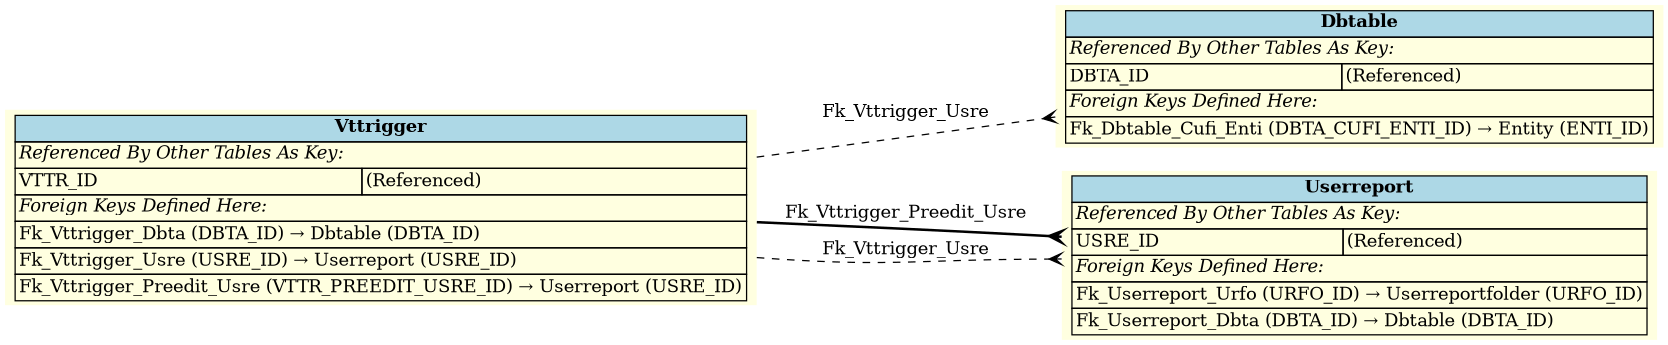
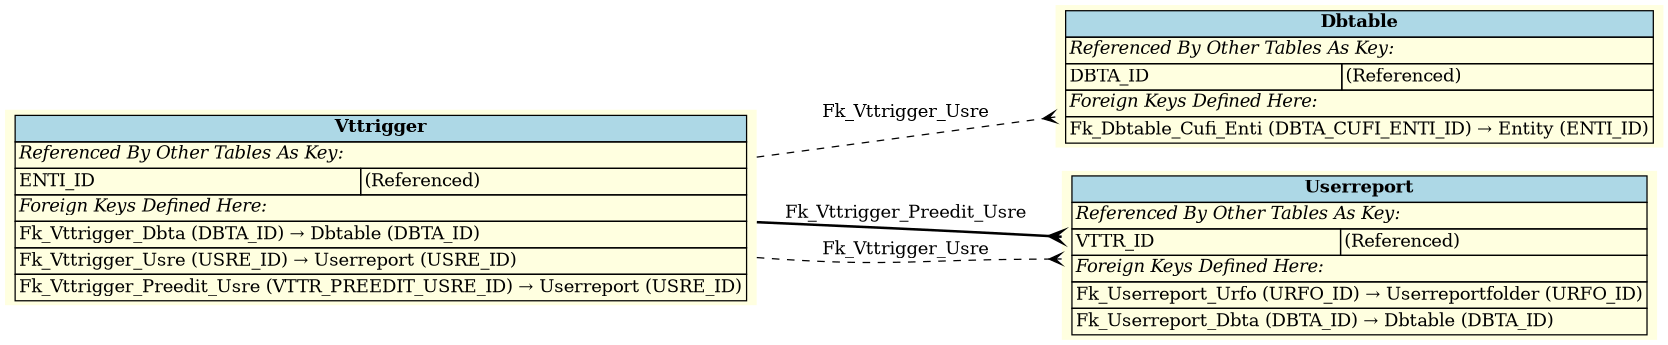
(59, 181) -> (57, 181)
(1118, 242) -> (1115, 242)
